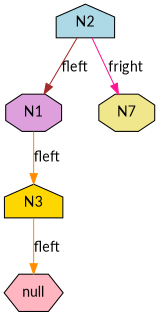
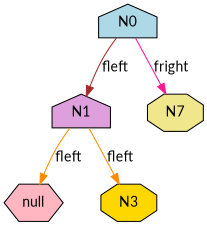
(85, 23) -> (128, 23)
(34, 113) -> (81, 113)
(34, 203) -> (129, 203)
(34, 241) -> (55, 150)
